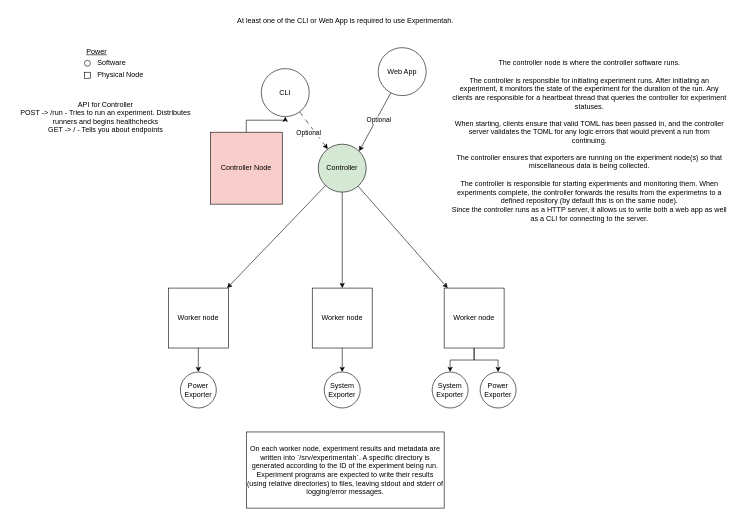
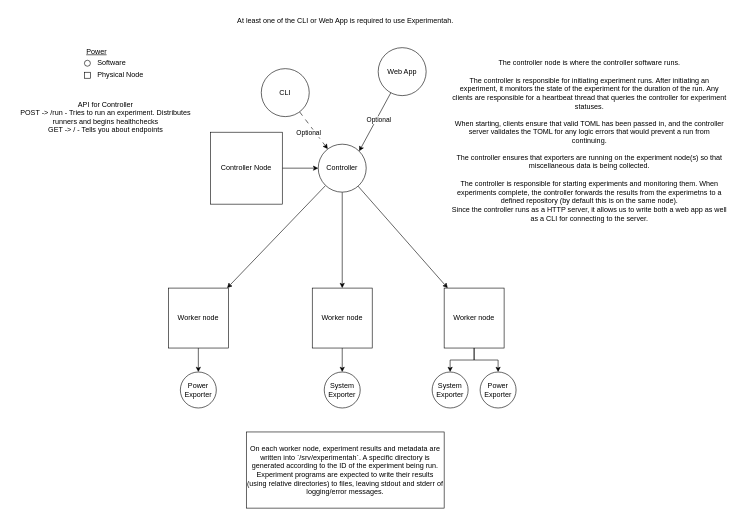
(283, 120) -> (312, 168)
(246, 168) -> (246, 168)
(342, 168) -> (342, 168)
